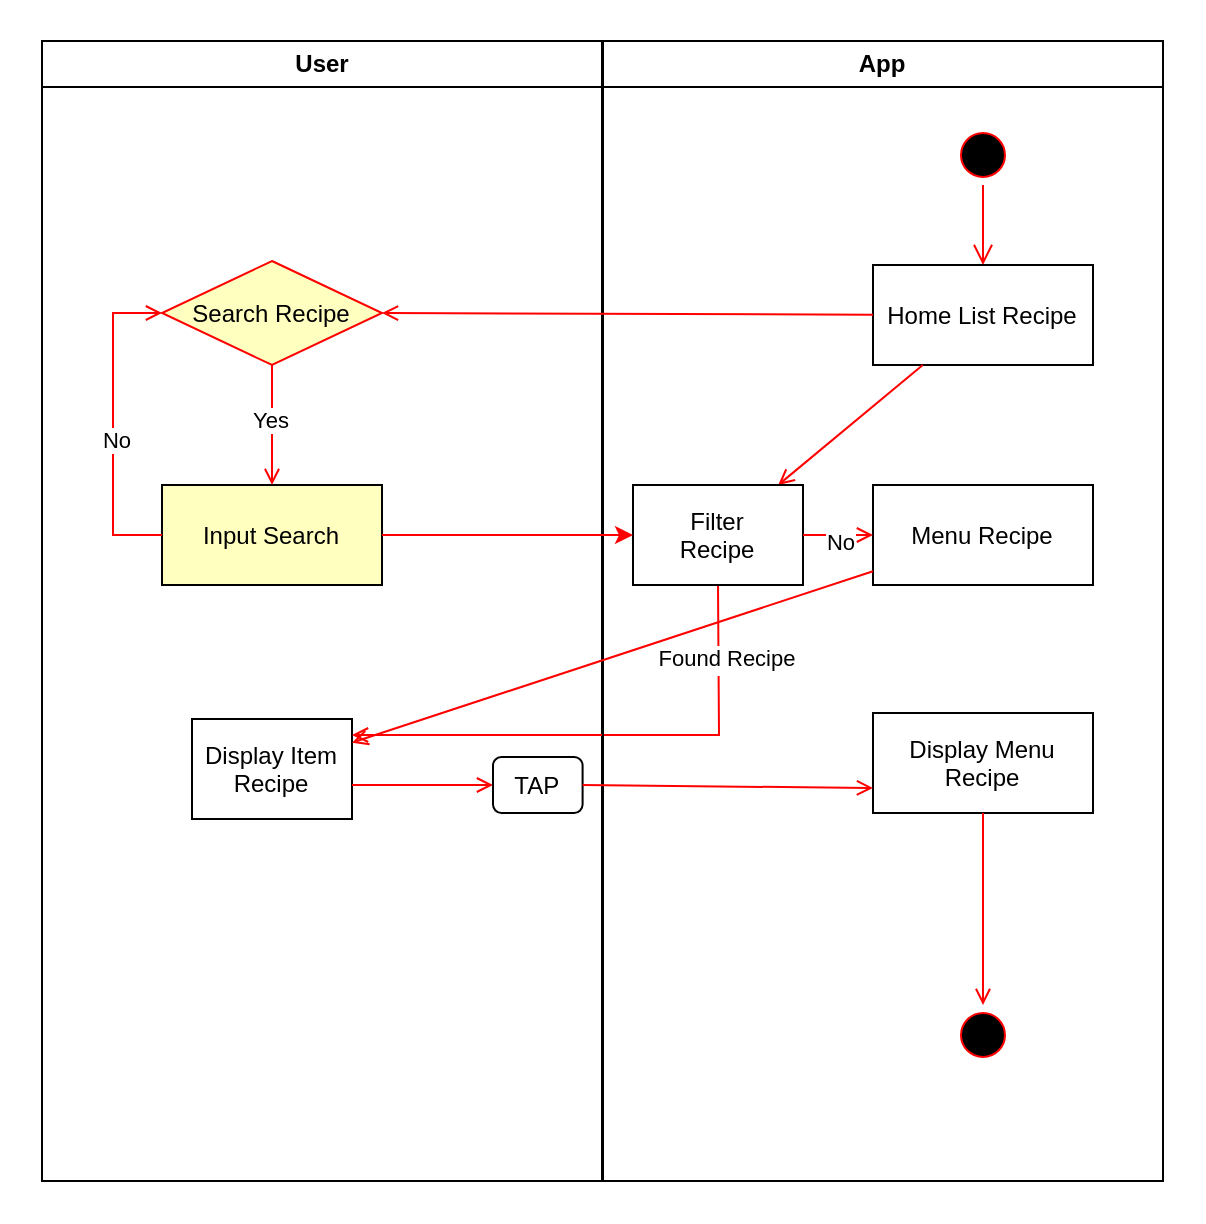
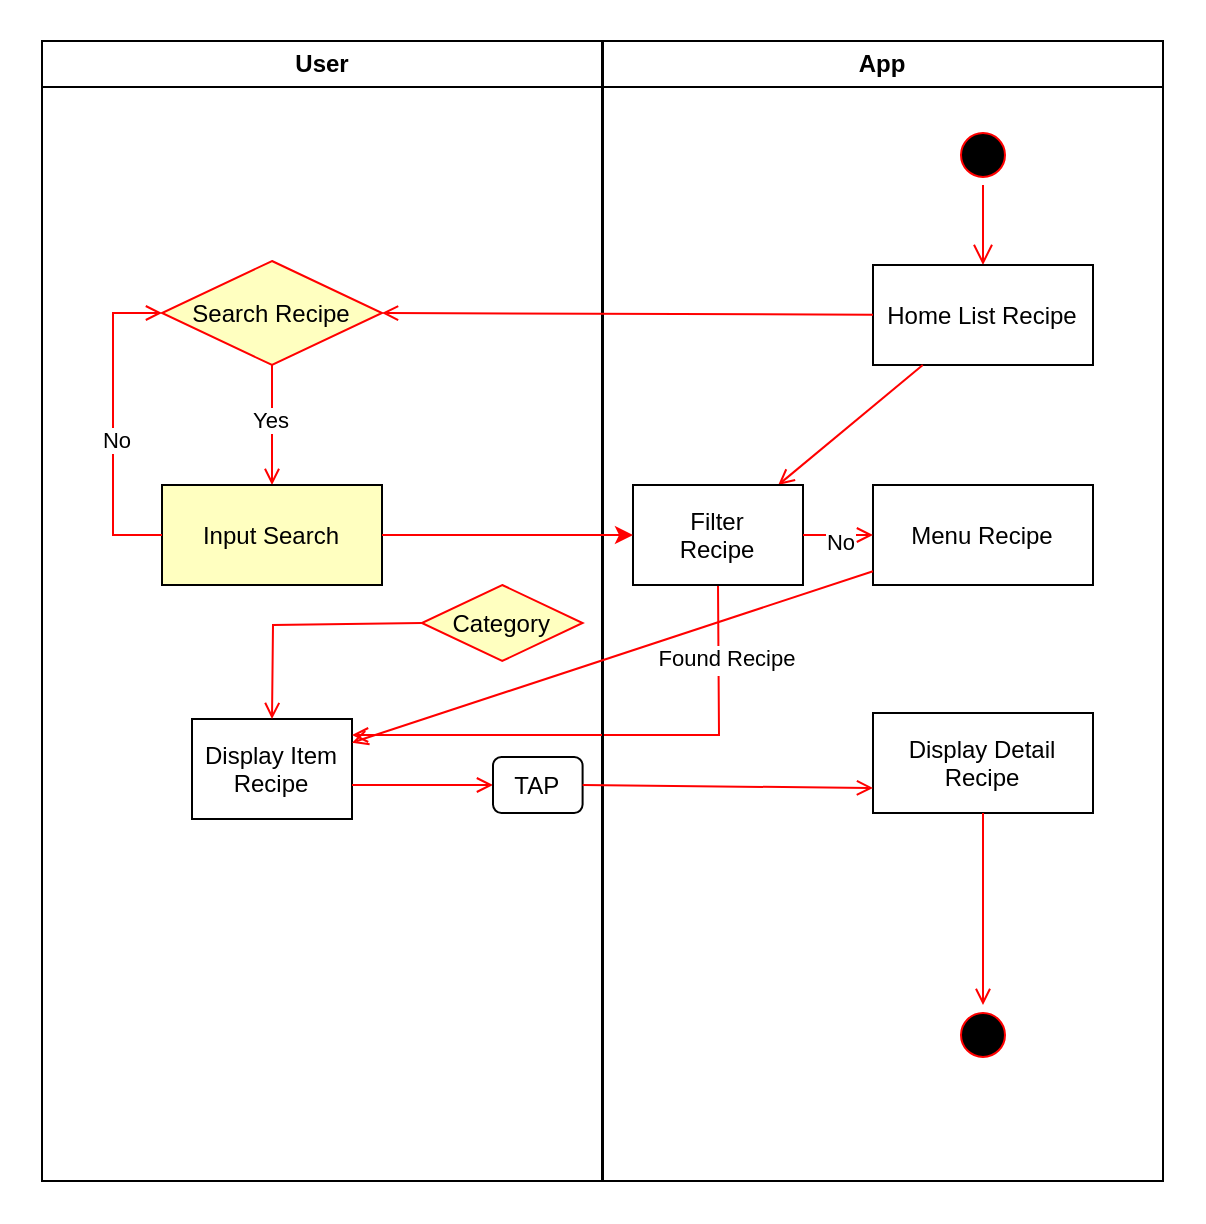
none -> (502, 623)
none -> (303, 625)
(982, 750) -> (982, 750)
